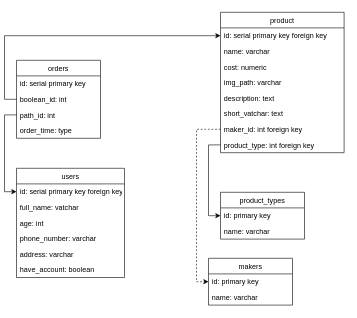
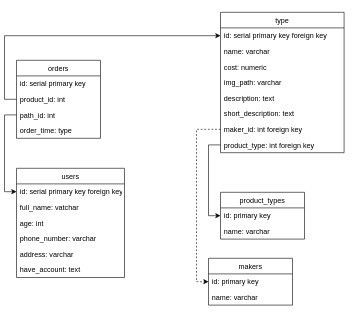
(282, 20) -> (282, 20)
(45, 100) -> (46, 100)
(260, 114) -> (266, 114)
(59, 270) -> (54, 270)
